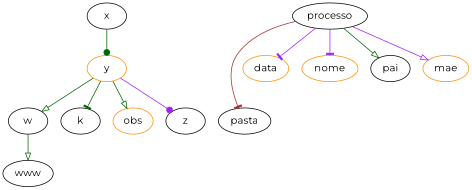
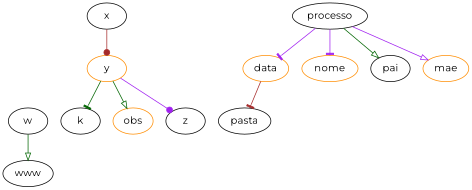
(107, 39) -> (107, 39)
(242, 48) -> (256, 93)
(70, 93) -> none
